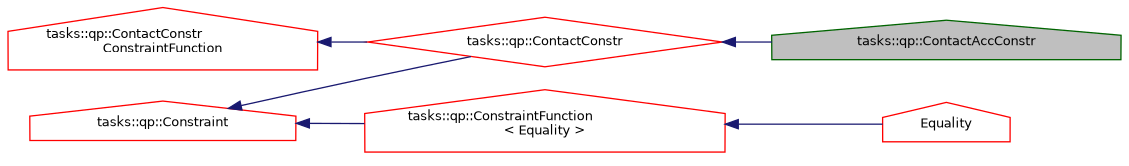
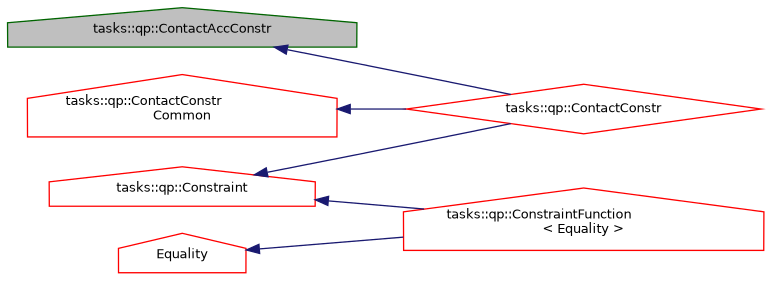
(163, 42) -> (182, 109)
(754, 42) -> (399, 72)
(811, 124) -> (331, 243)
